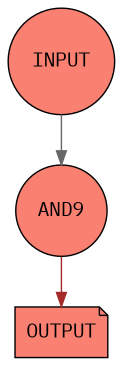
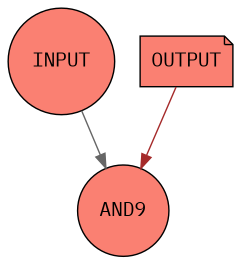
(61, 275) -> (161, 121)
